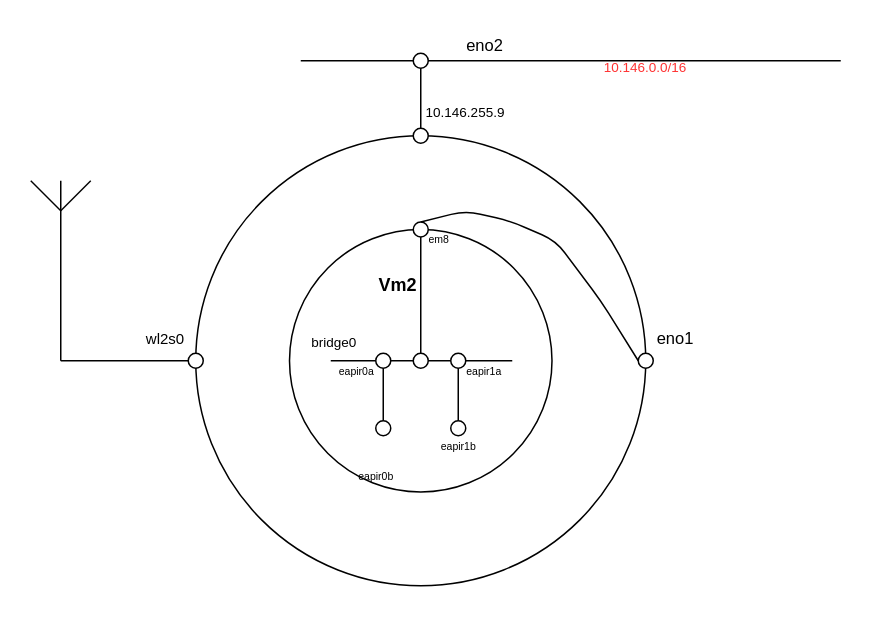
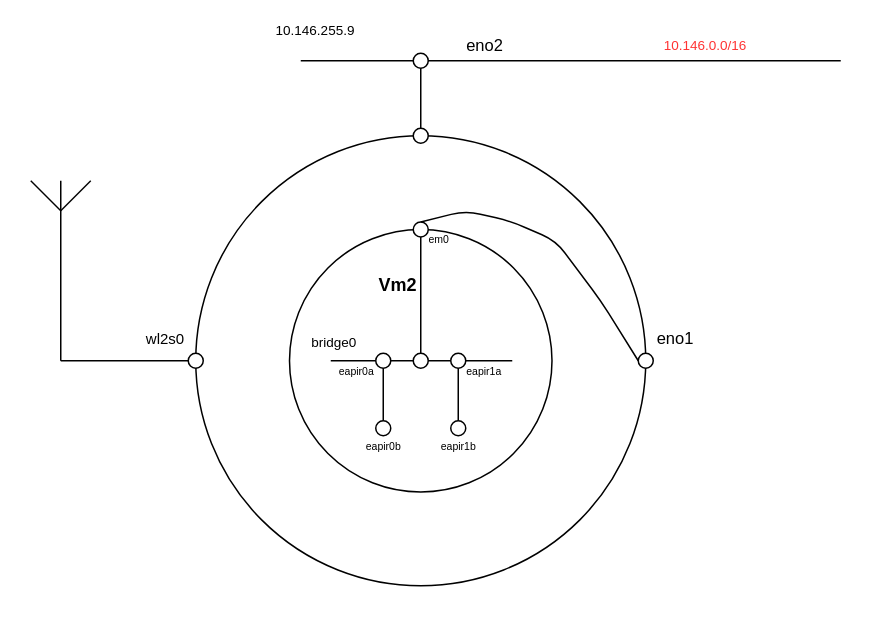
(646, 68) -> (706, 46)
(466, 113) -> (316, 31)
(440, 241) -> (440, 241)
(376, 477) -> (383, 447)
